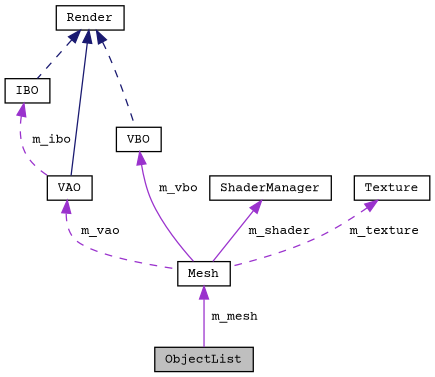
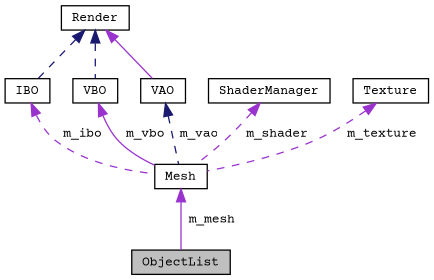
(79, 109) -> (134, 59)
(24, 150) -> (88, 158)
(233, 236) -> (225, 140)
(111, 256) -> (173, 140)
